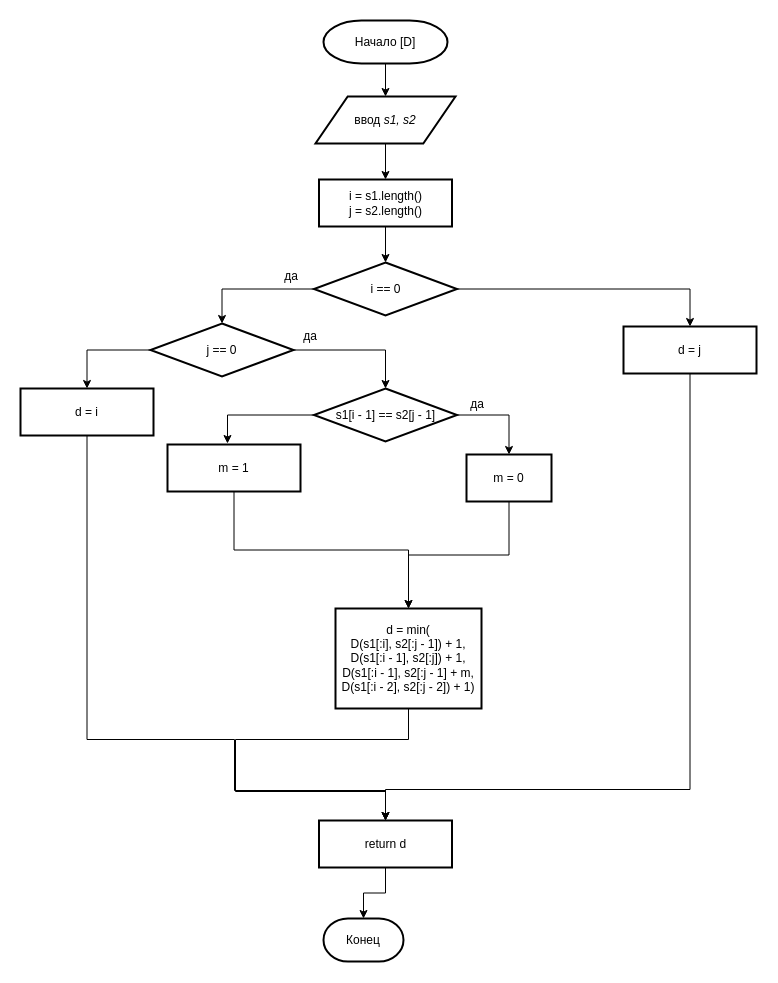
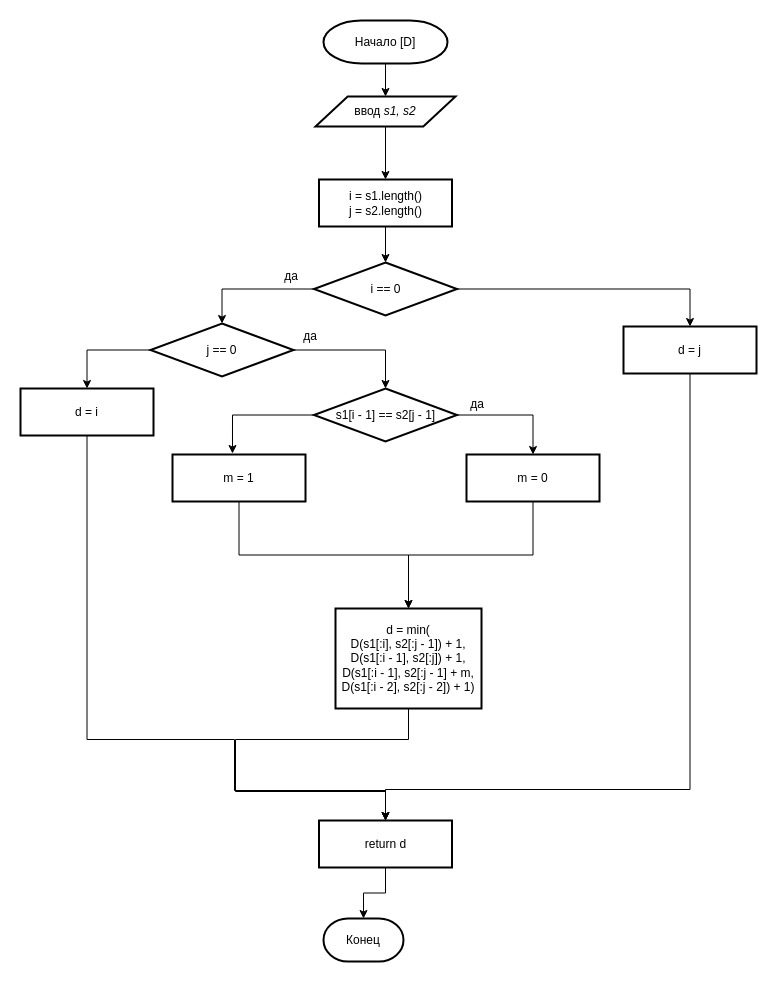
(386, 120) -> (386, 112)
(234, 468) -> (239, 478)
(509, 478) -> (533, 478)
